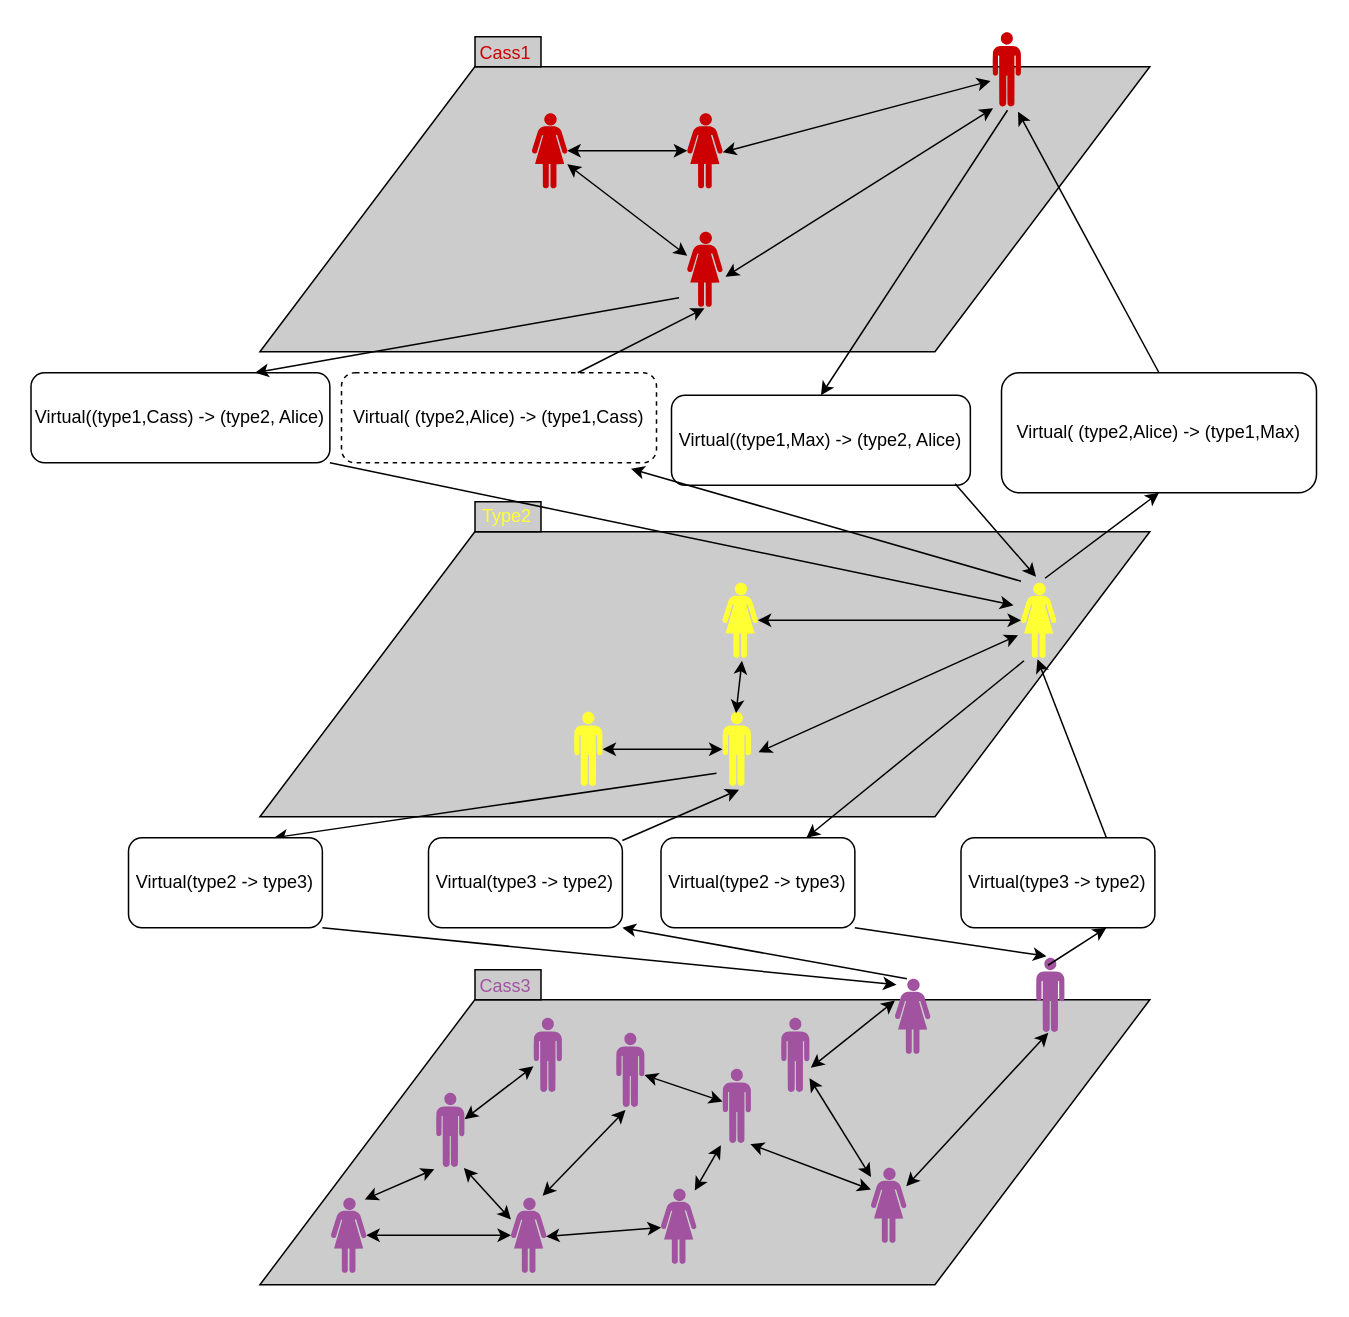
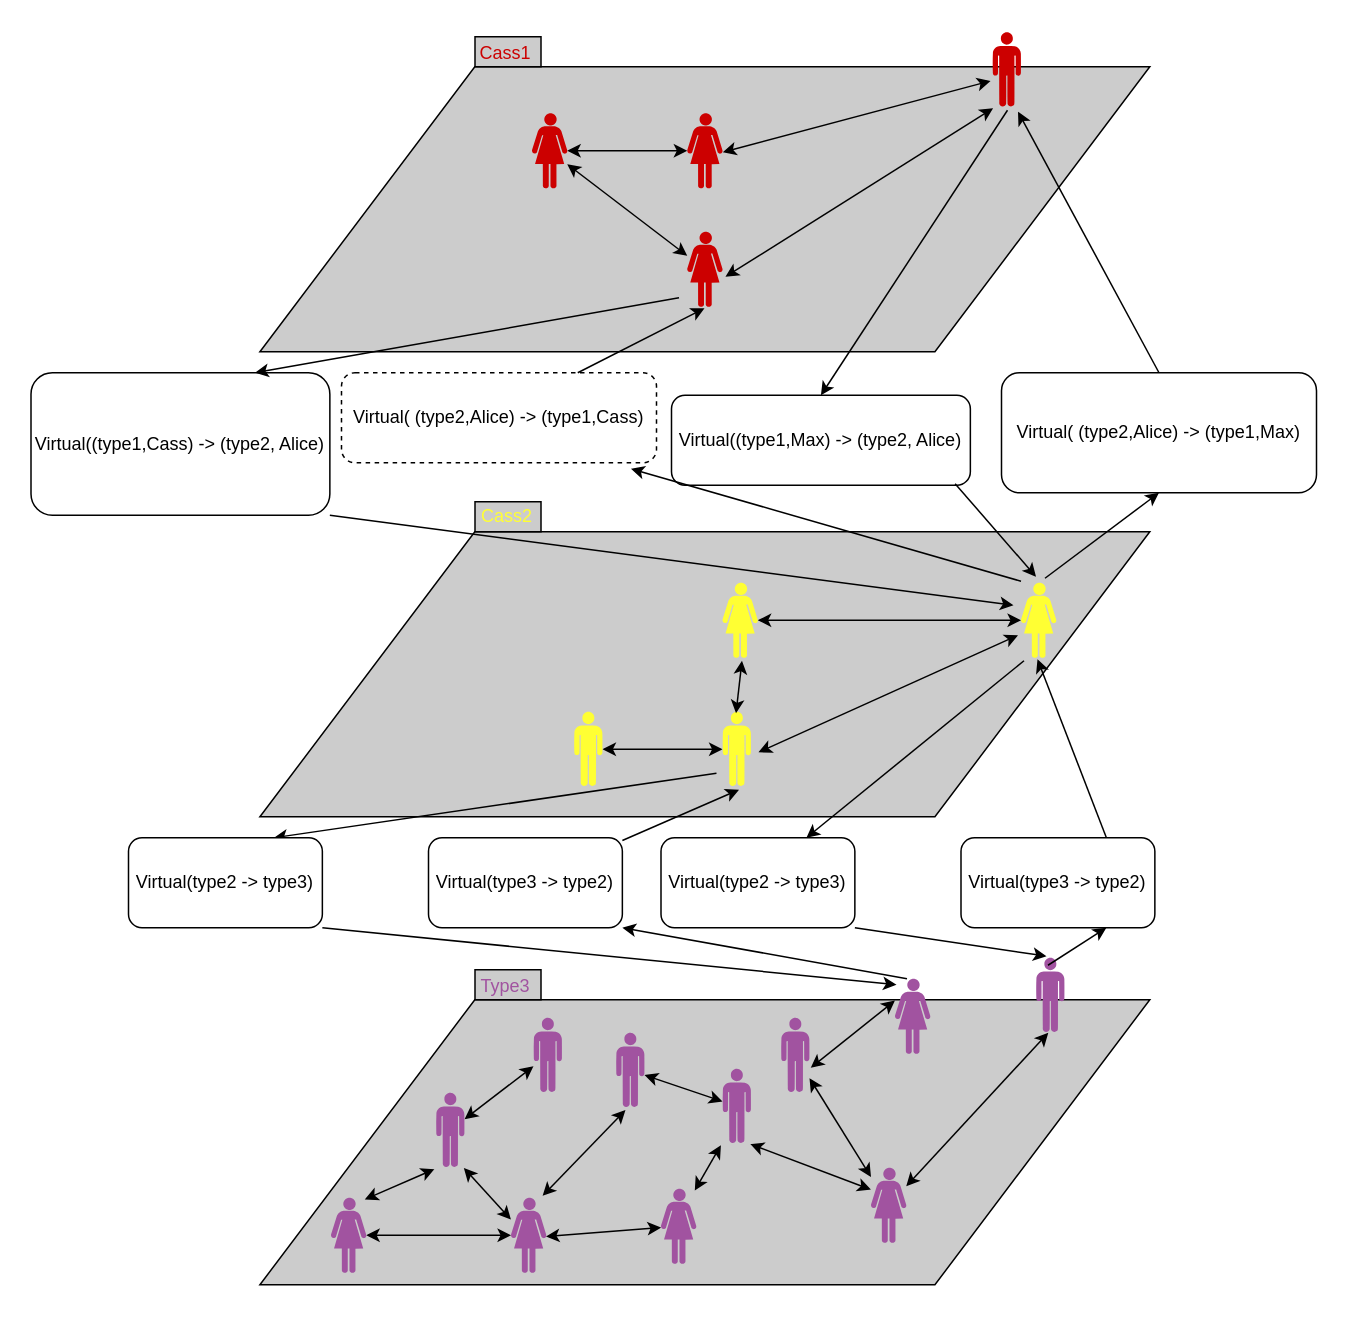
(180, 418) -> (180, 444)
(507, 517) -> (507, 517)
(506, 986) -> (506, 986)
